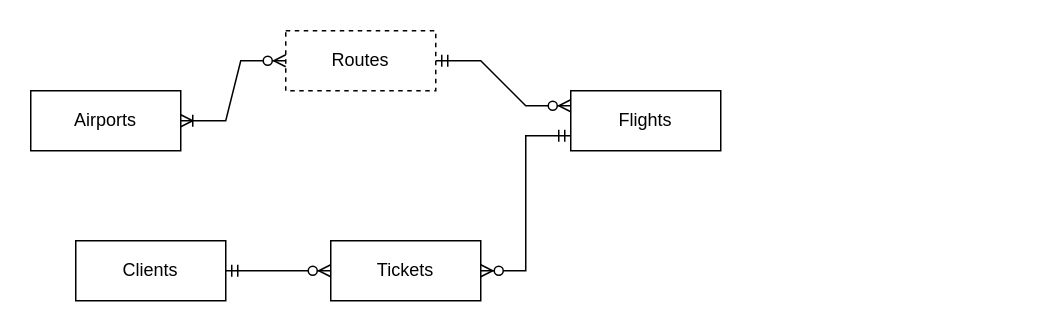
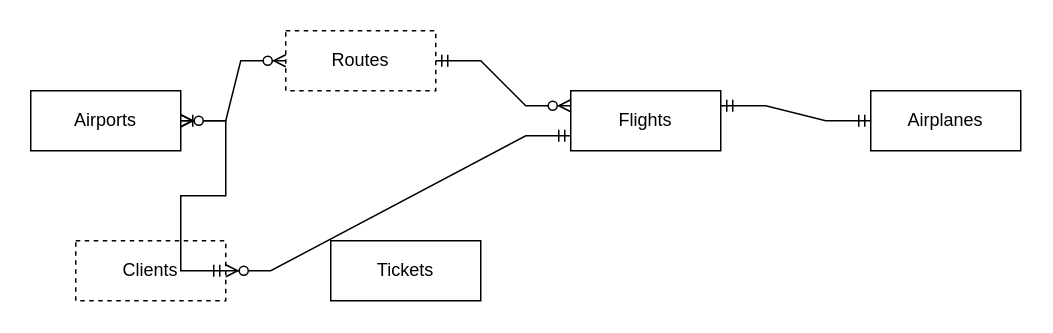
none -> (795, 113)
none -> (946, 121)
(526, 225) -> (402, 201)
(151, 271) -> (151, 271)
(301, 271) -> (182, 196)
